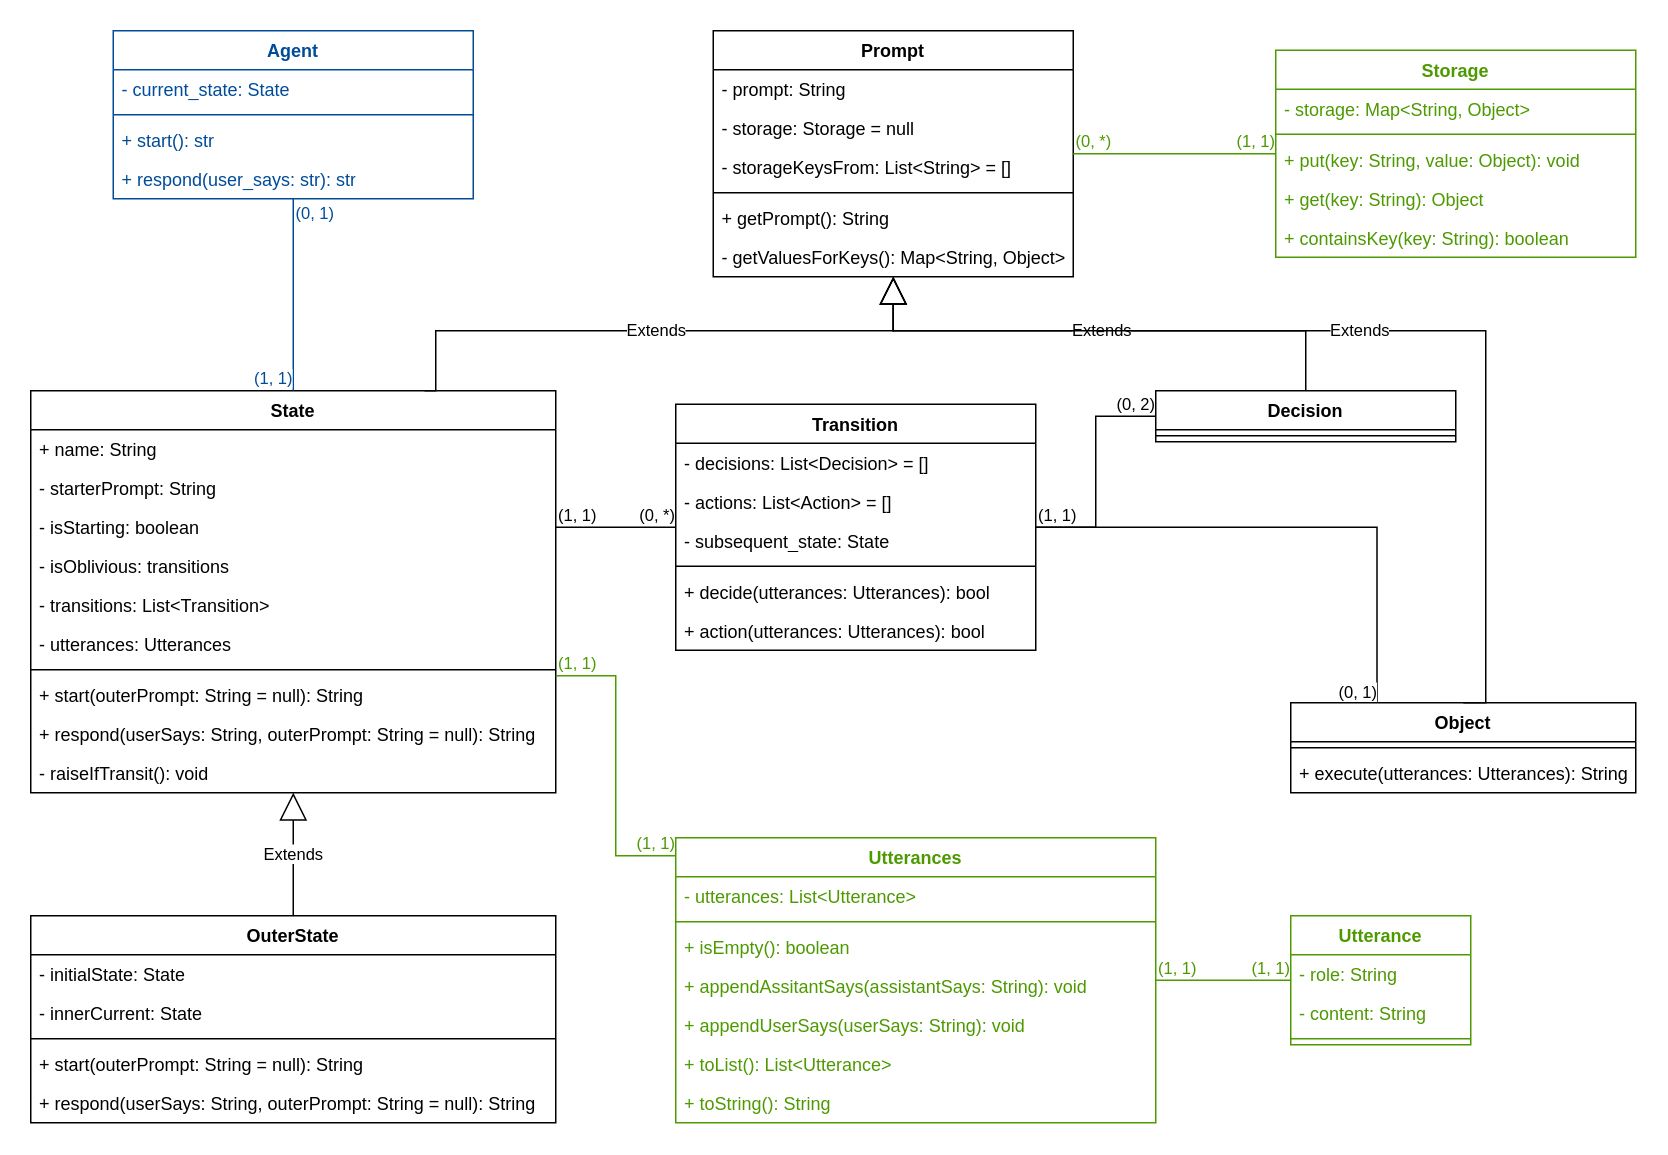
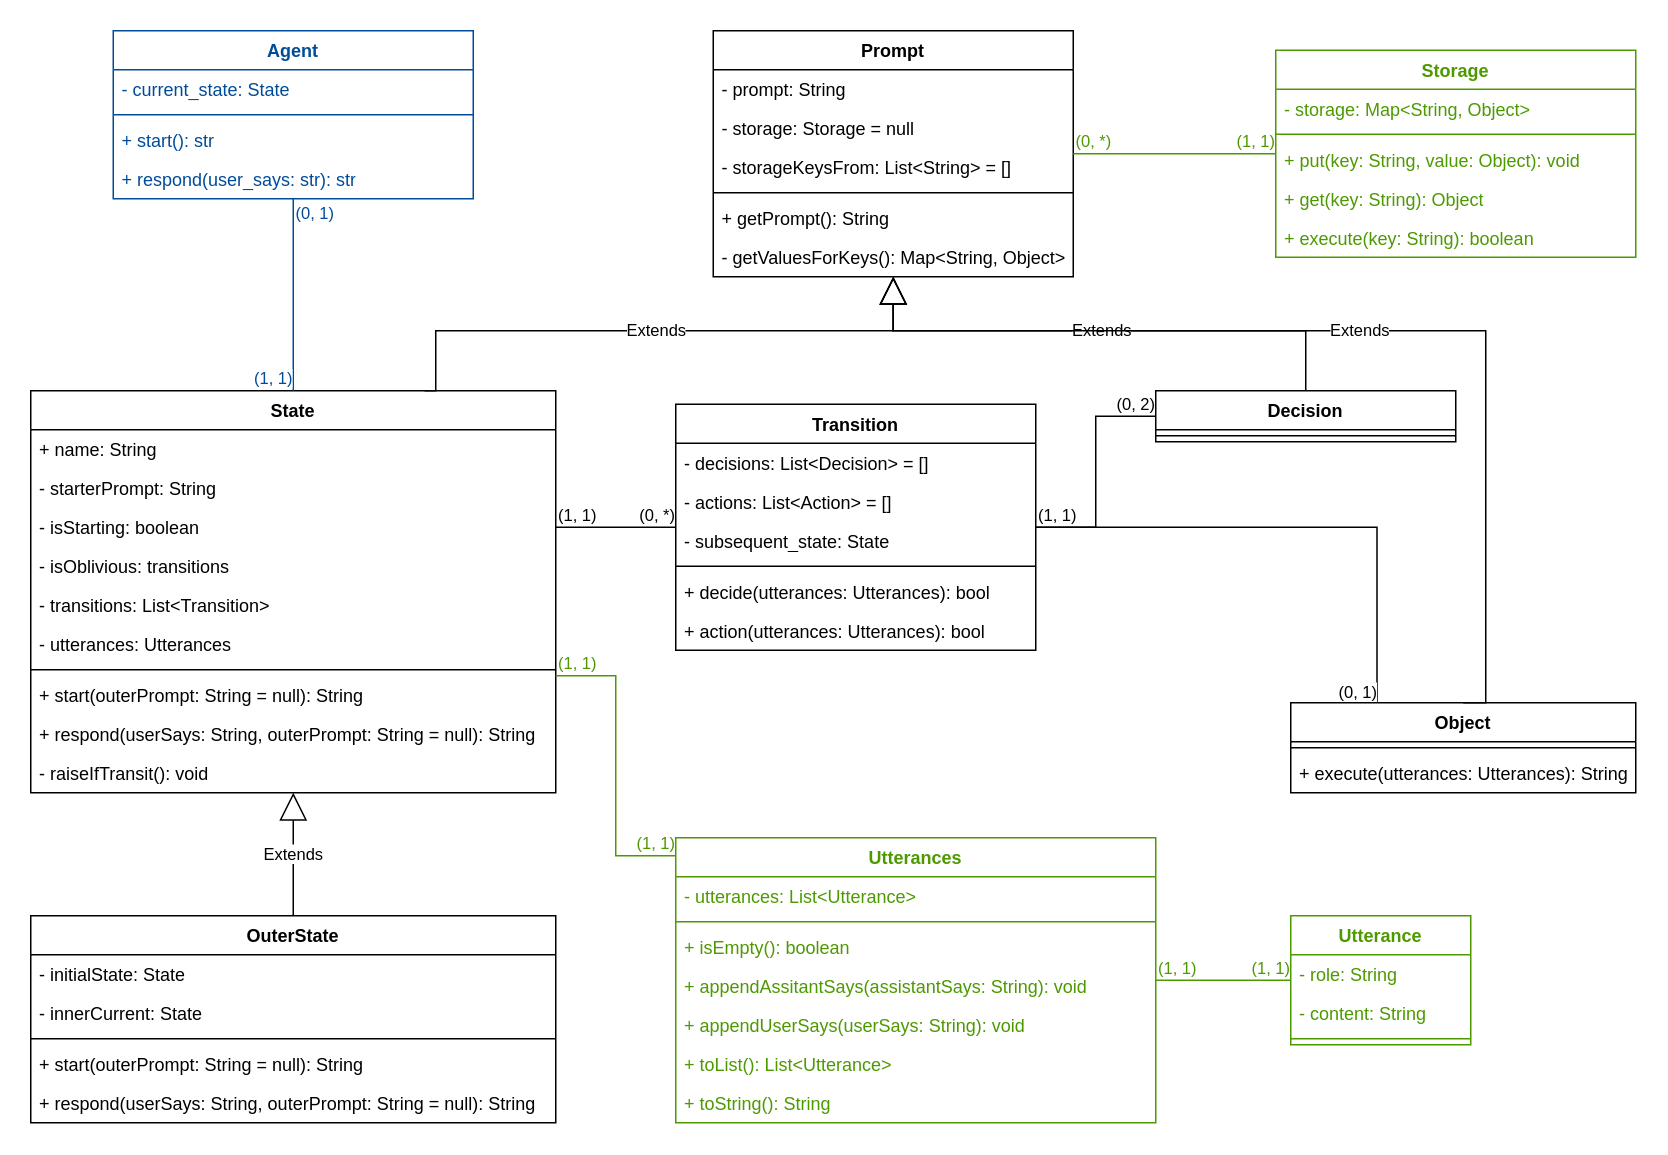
(1442, 240) -> (1425, 240)
